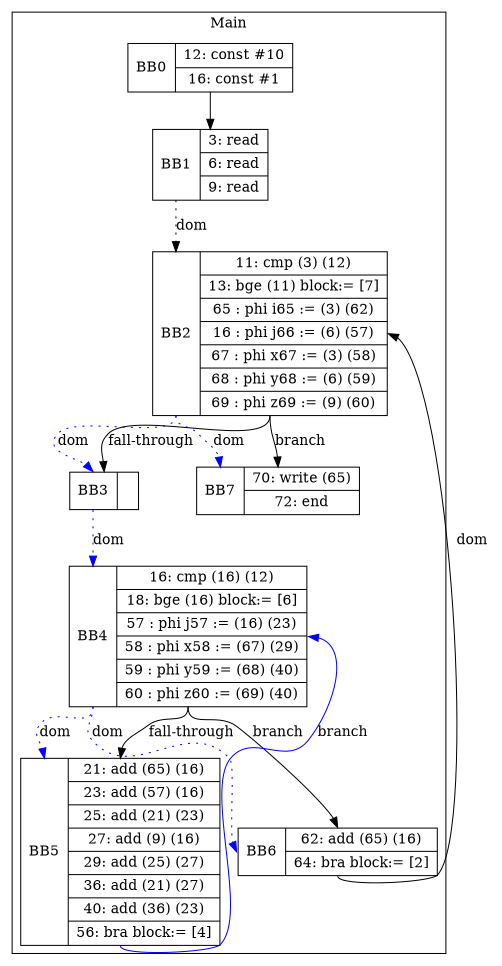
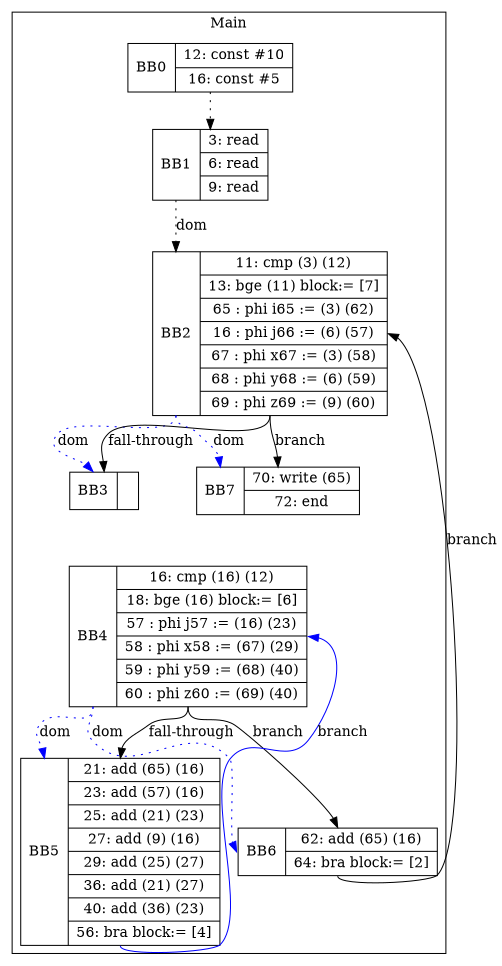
(234, 79) -> (234, 79)
(210, 106) -> (210, 106)
(93, 533) -> none
(472, 540) -> (472, 540)
